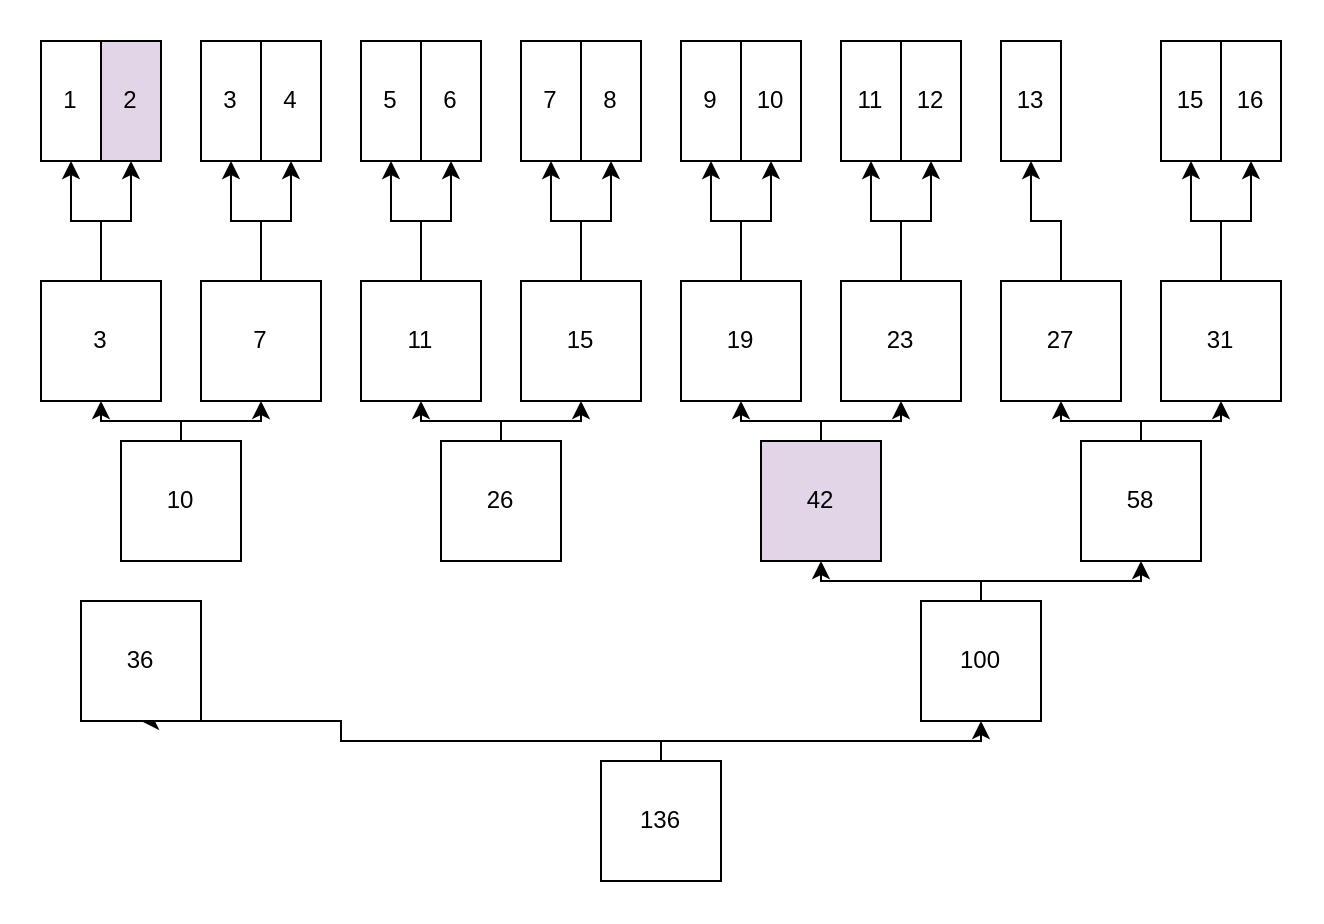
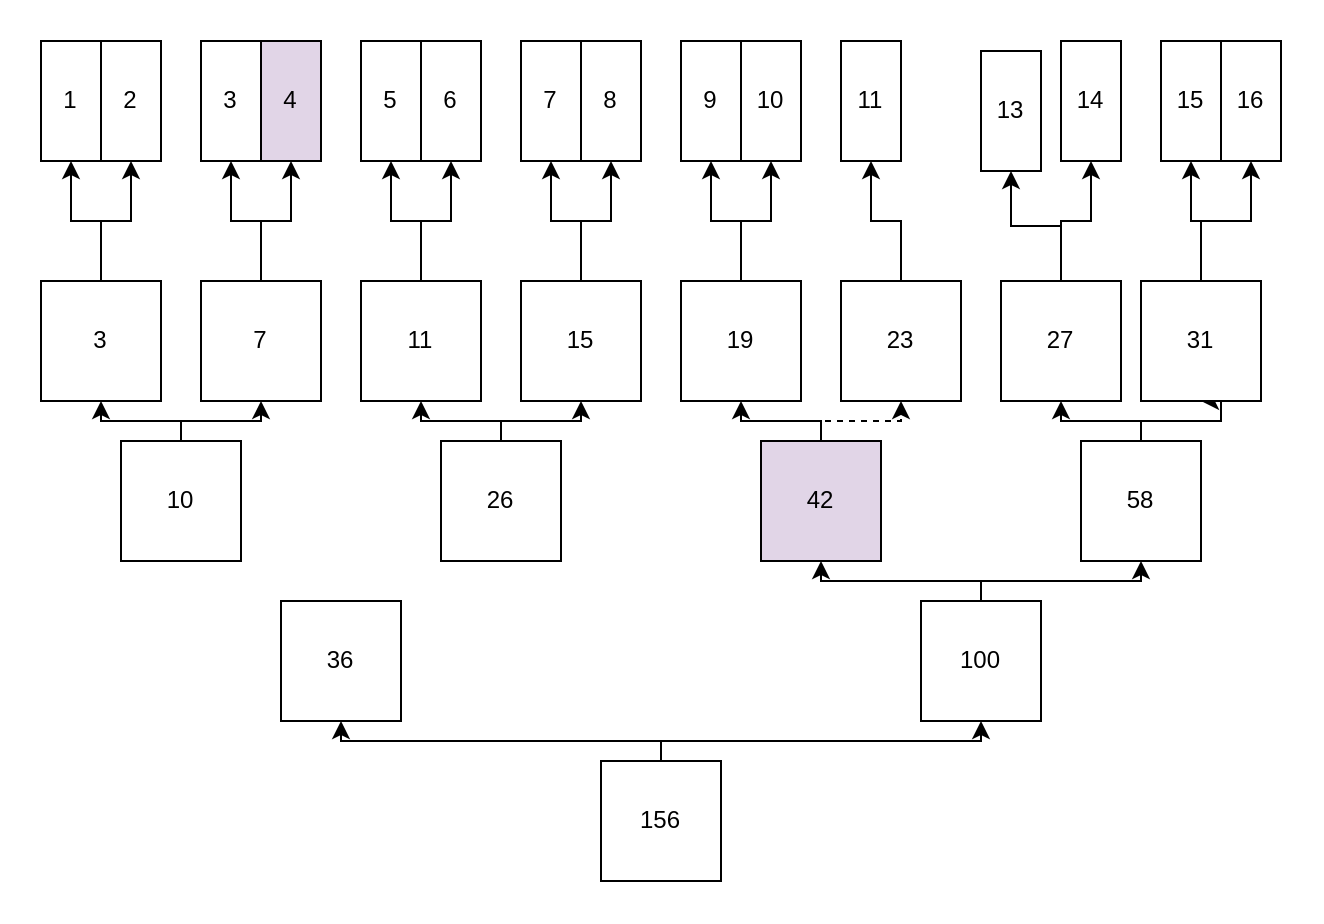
(131, 101) -> (131, 101)
(291, 101) -> (291, 101)
(931, 101) -> none
(1031, 101) -> (1011, 111)
none -> (1091, 101)
(931, 211) -> none
none -> (1091, 211)
(1221, 341) -> (1201, 341)
(866, 421) -> (866, 421)
(141, 661) -> (341, 661)
(661, 821) -> (661, 821)
